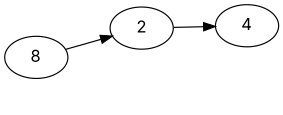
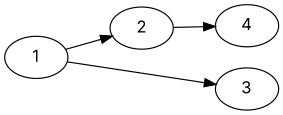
(36, 57) -> (36, 57)
none -> (247, 89)
